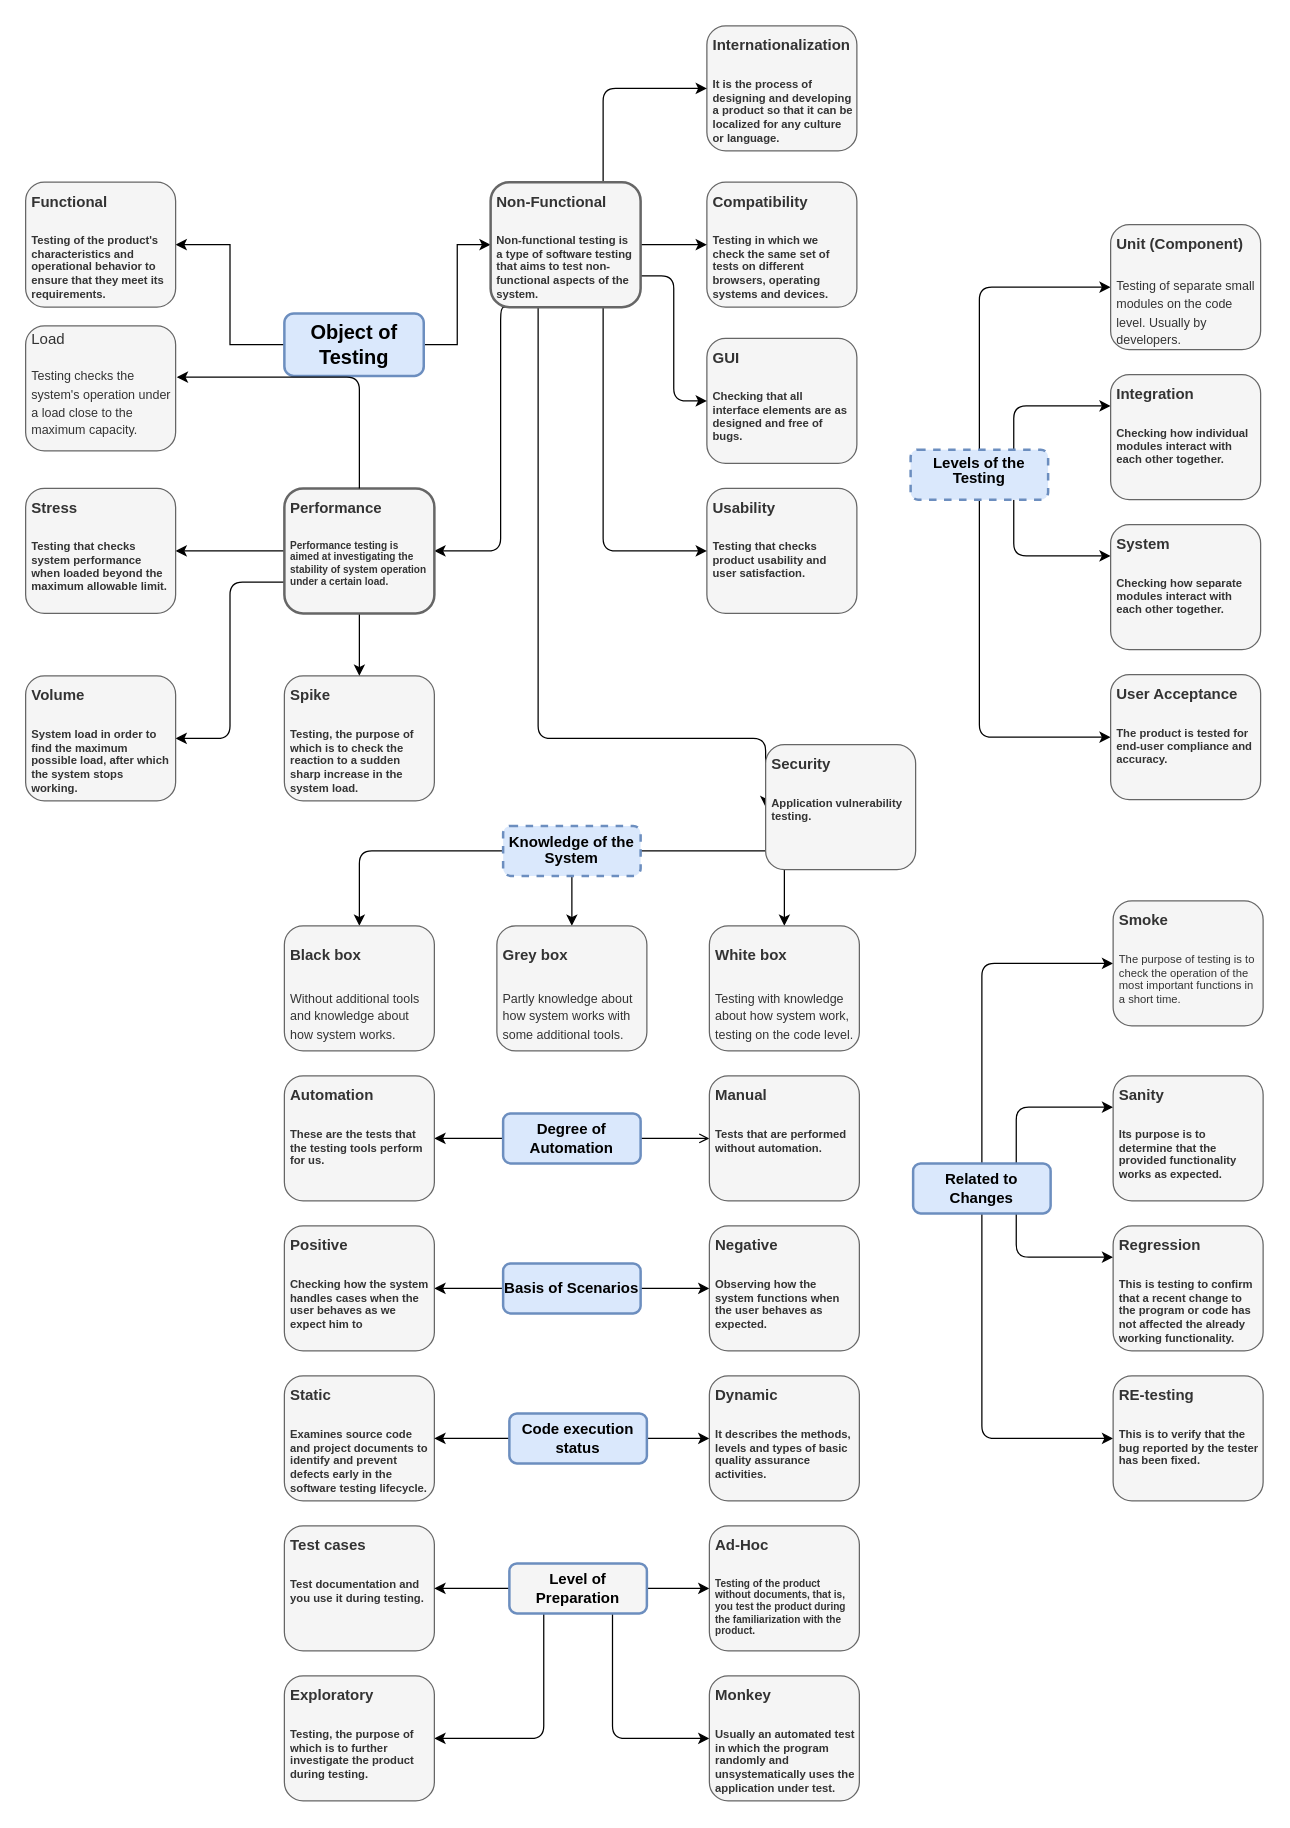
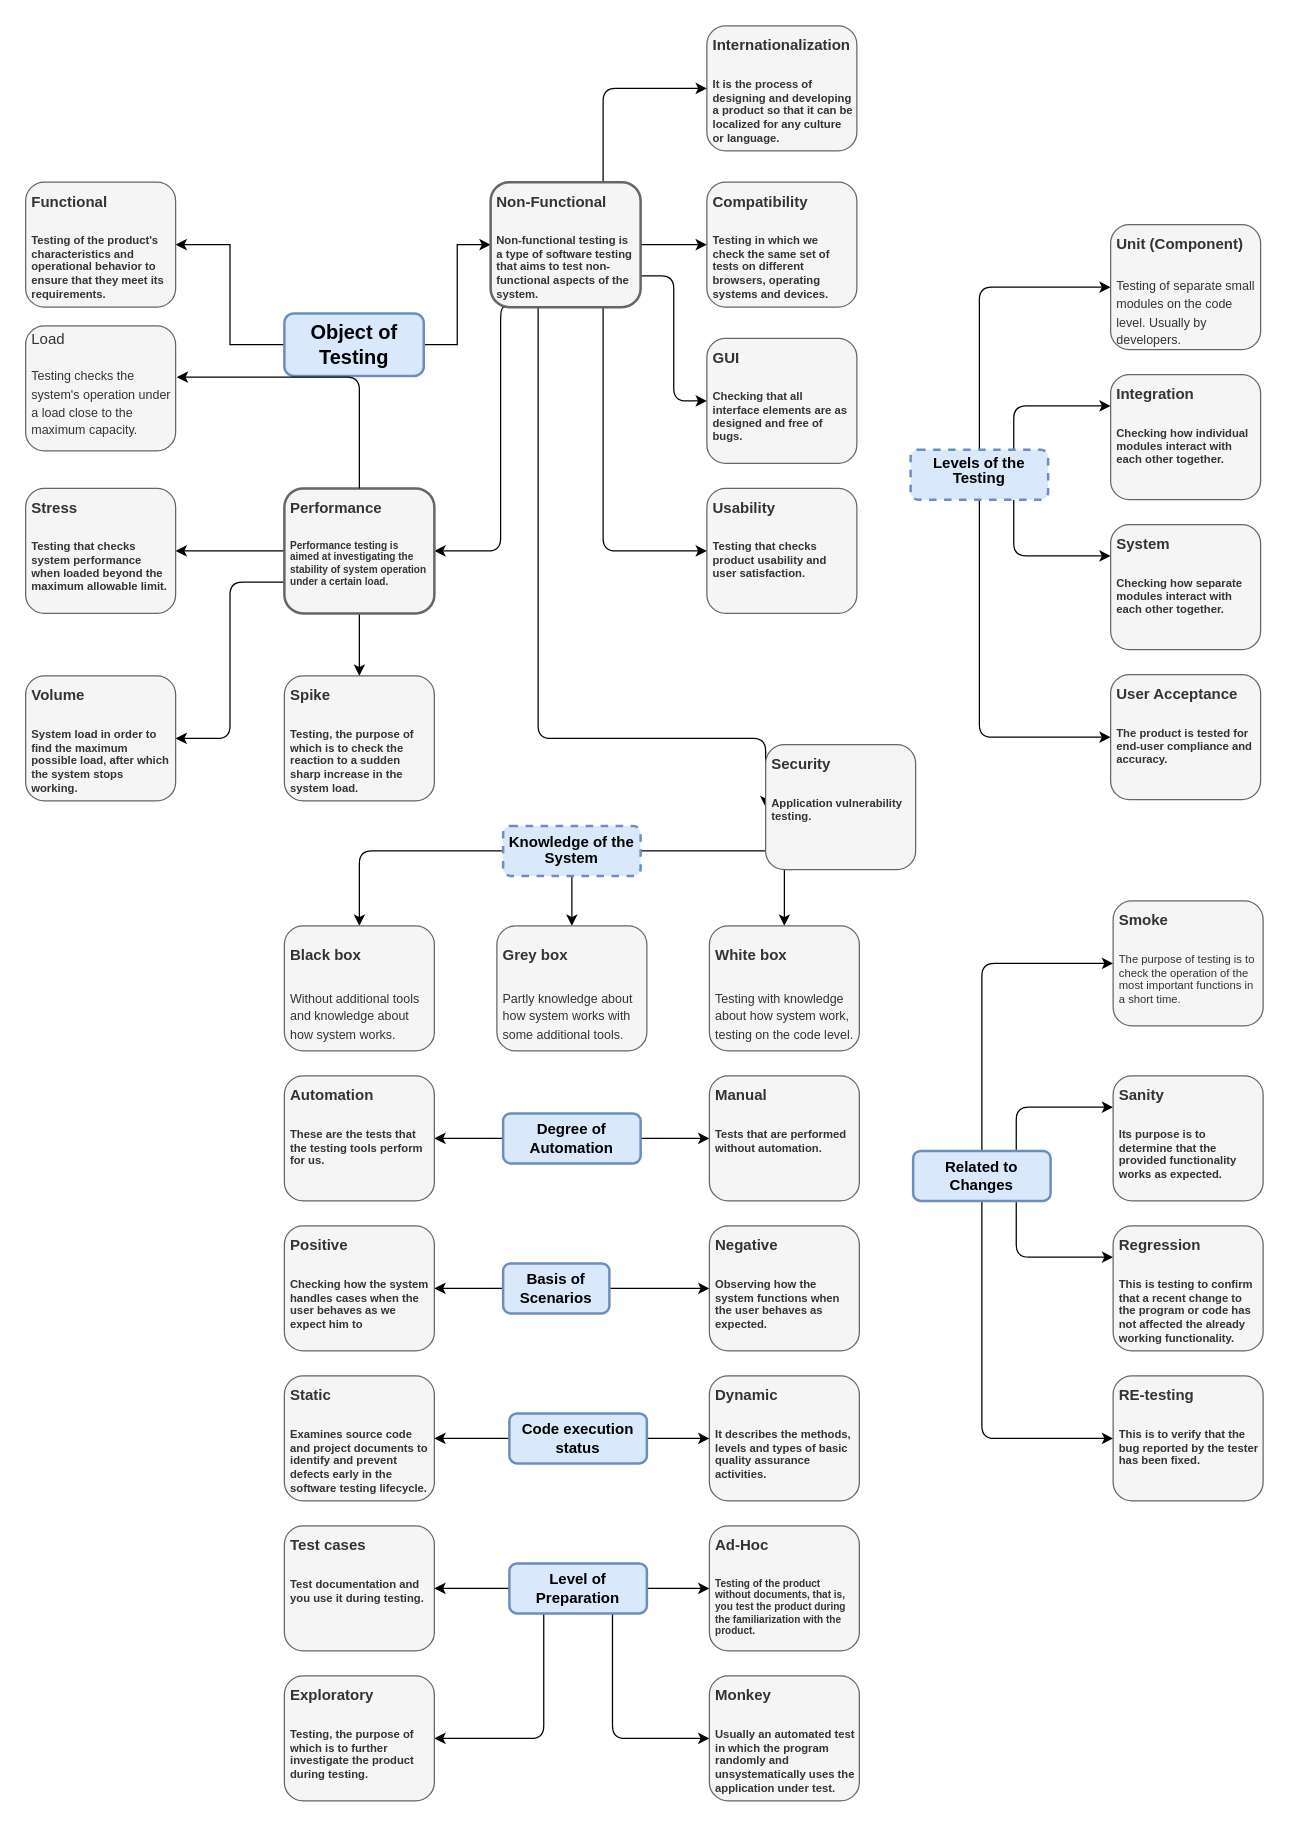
(702, 1138) -> (699, 1138)
(982, 1188) -> (982, 1176)
(572, 1288) -> (556, 1288)
(578, 1588) -> (578, 1588)
